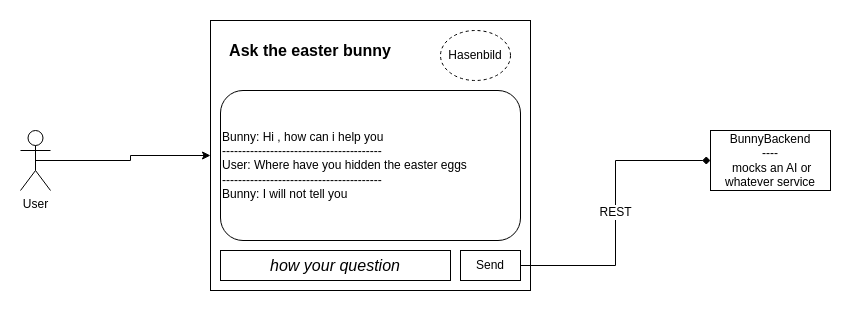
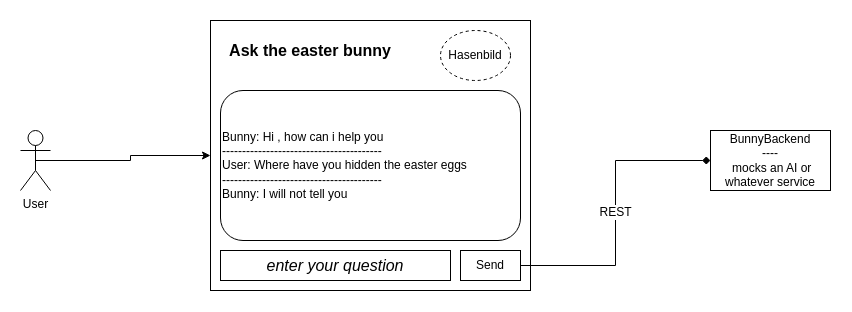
(336, 266) -> (336, 266)
